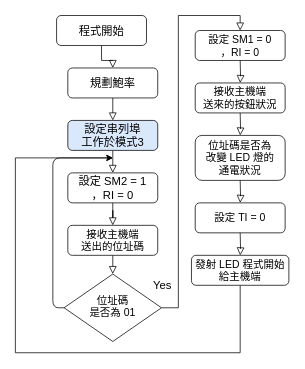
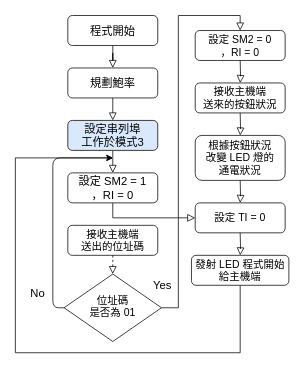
(102, 30) -> (113, 30)
(240, 45) -> (240, 45)
(240, 158) -> (240, 158)
(113, 216) -> (148, 218)
(113, 260) -> (113, 260)
none -> (38, 293)
